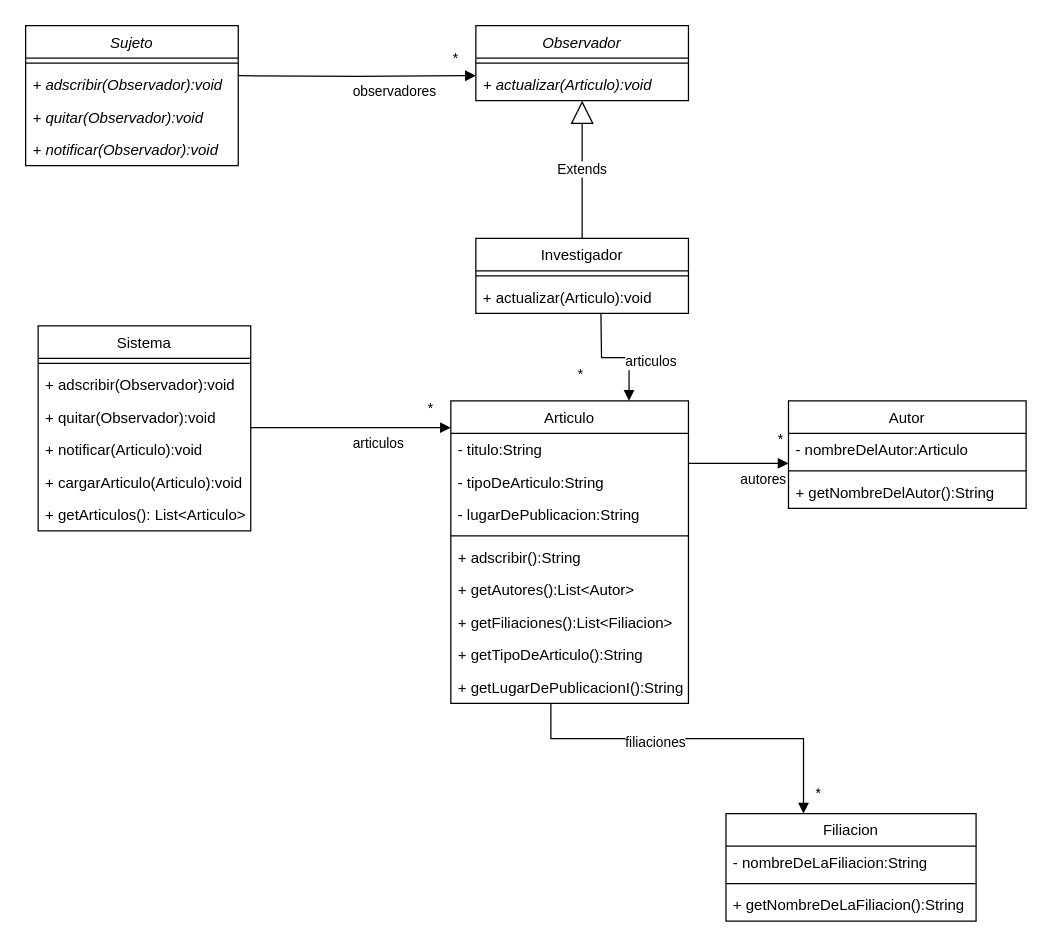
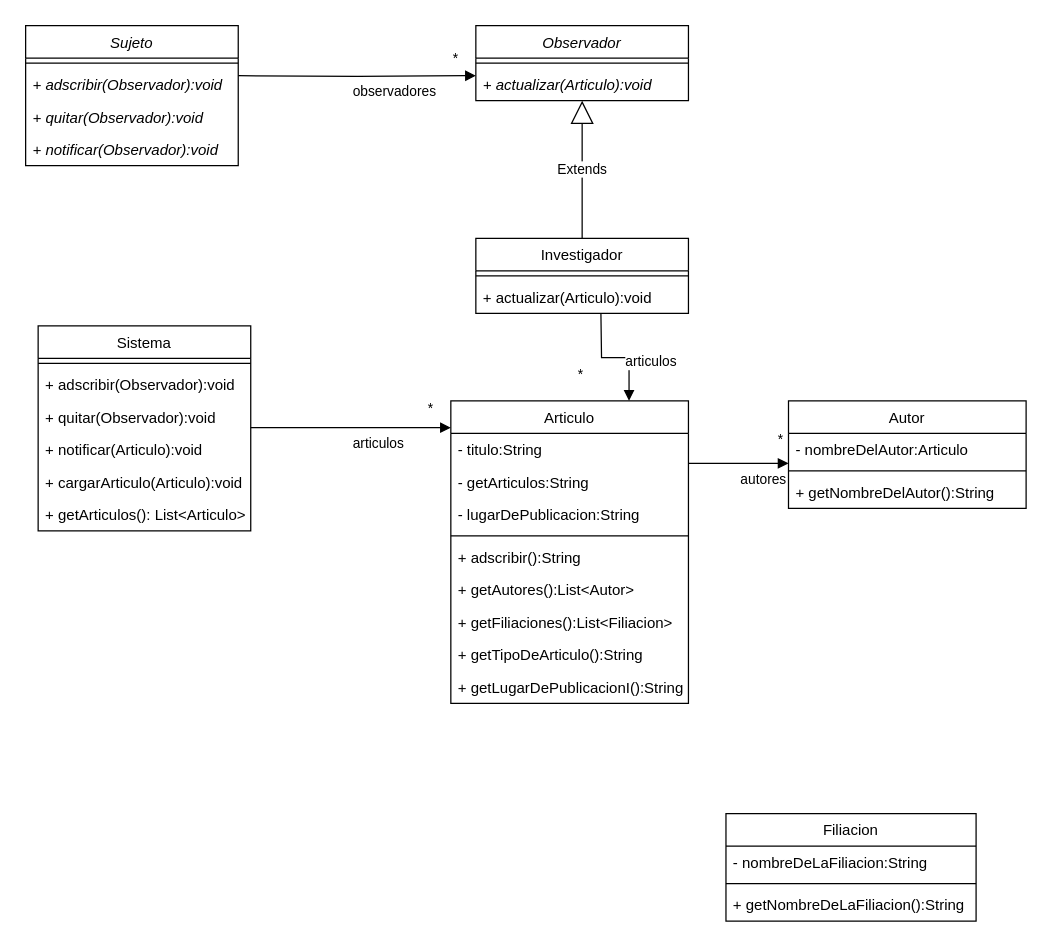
(542, 483) -> (536, 483)
(693, 738) -> none
